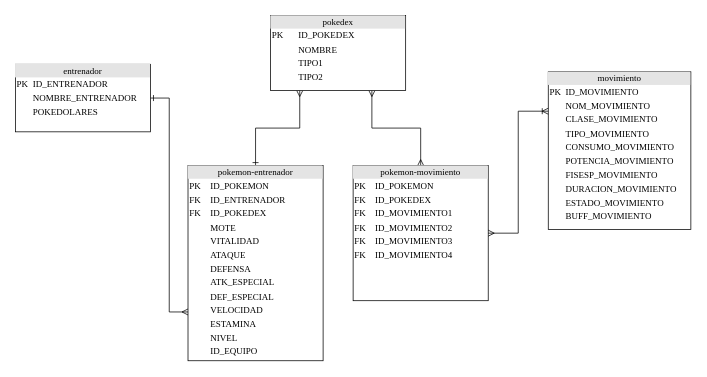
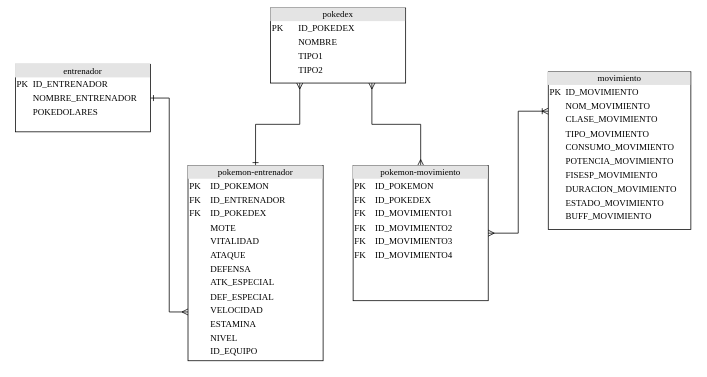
(338, 53) -> (338, 45)
